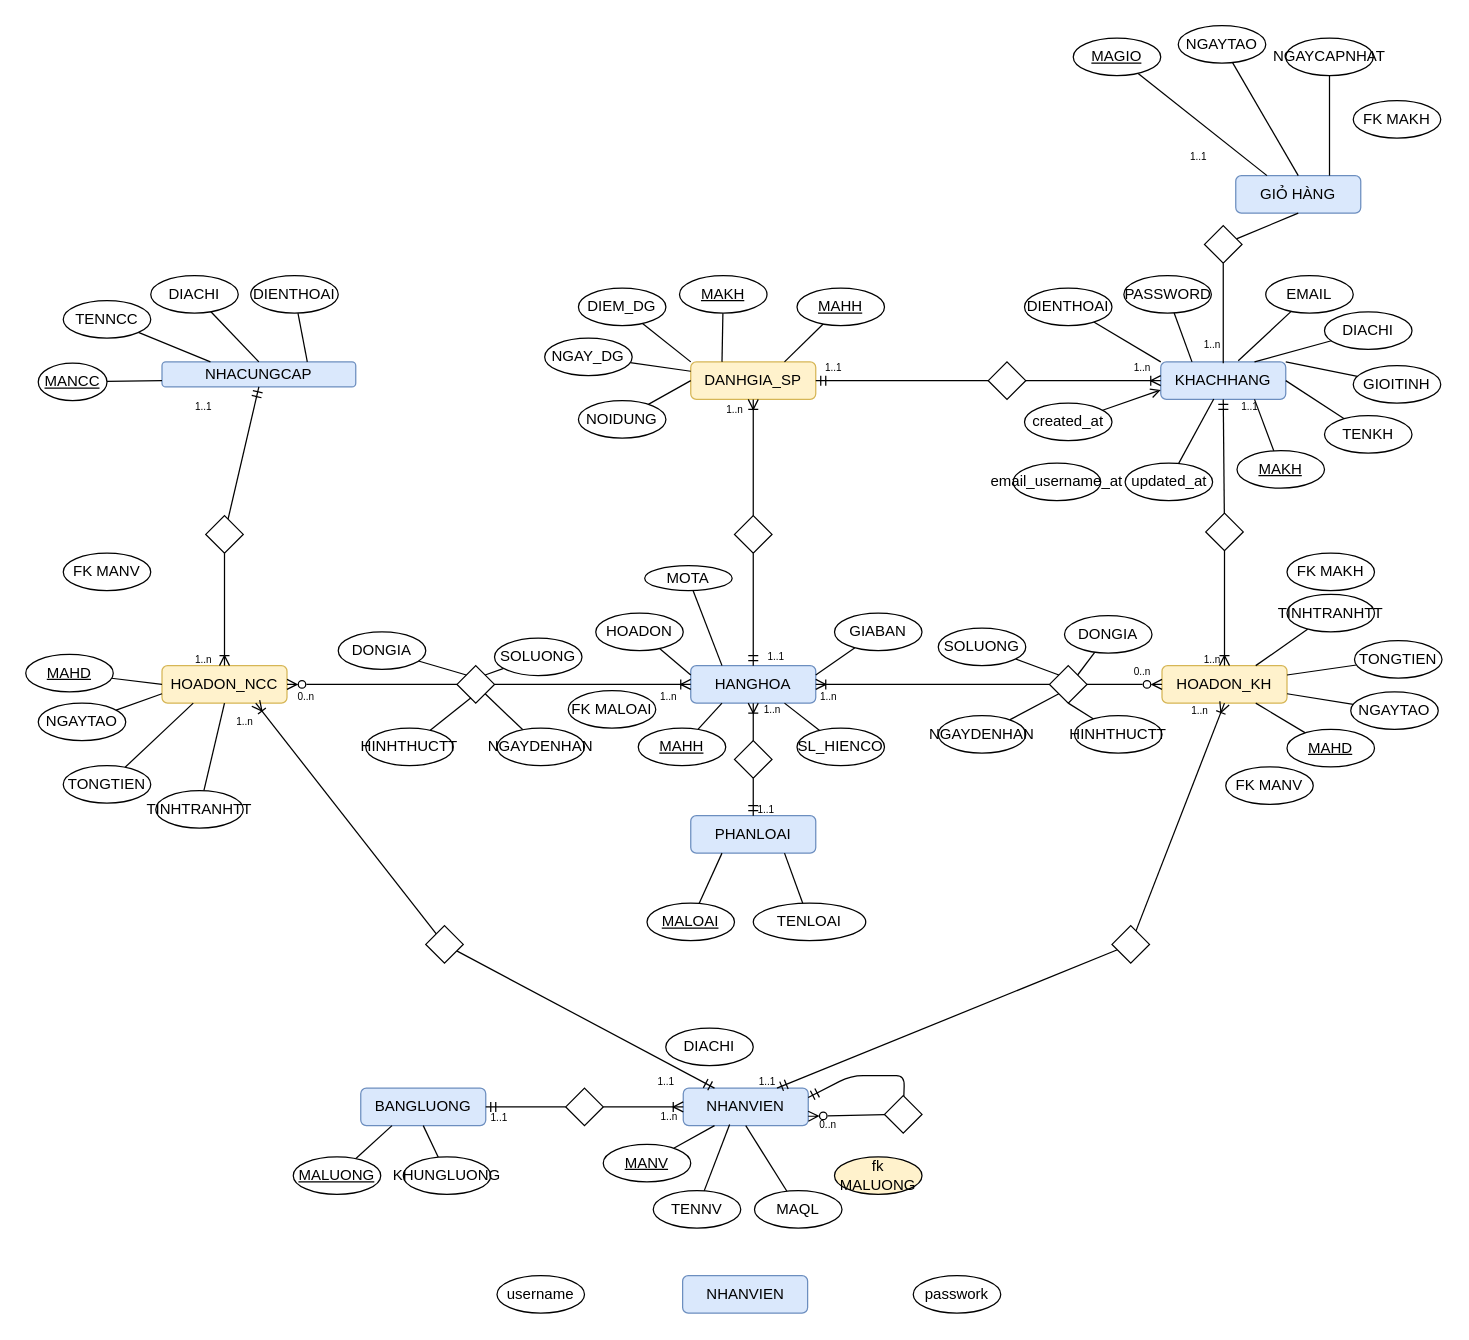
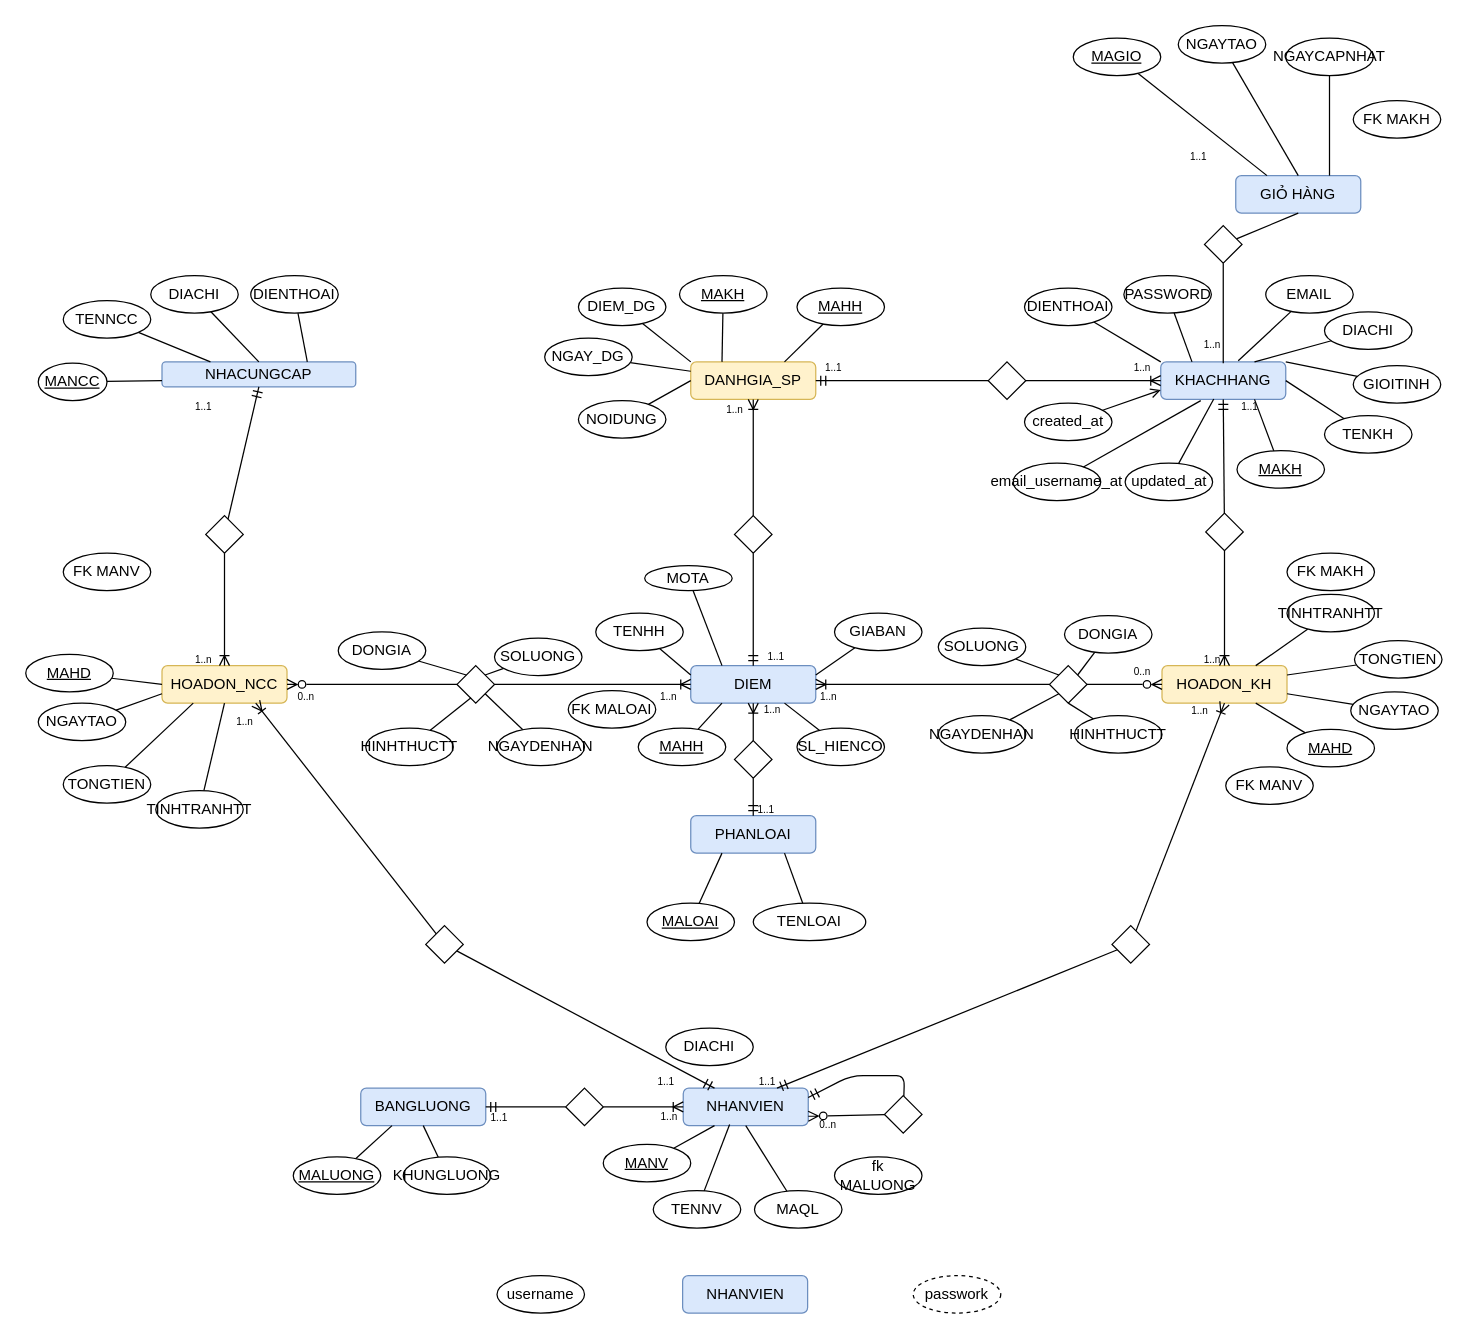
none -> (1142, 434)
(639, 632) -> (639, 632)
(753, 684) -> (753, 684)
(878, 1176) -> (878, 1176)
(957, 1294) -> (957, 1294)
